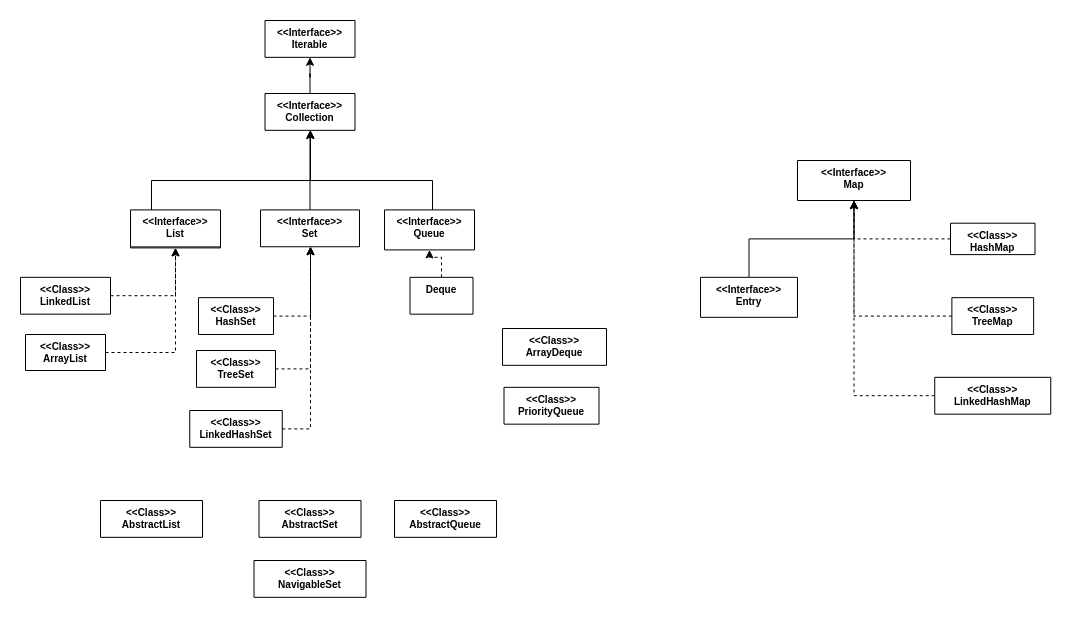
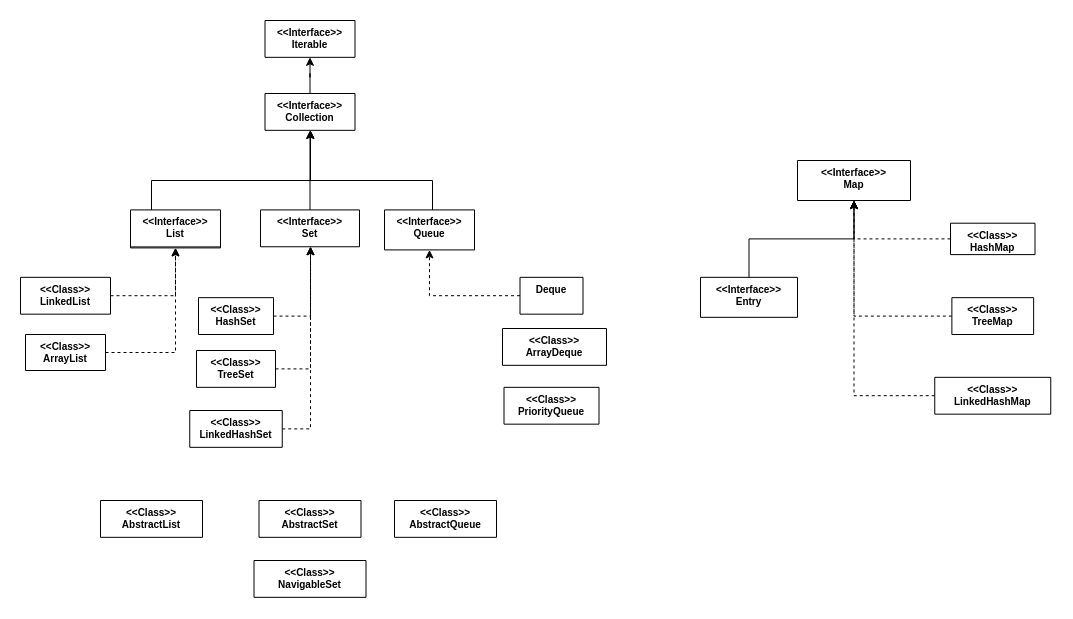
(442, 296) -> (552, 296)
